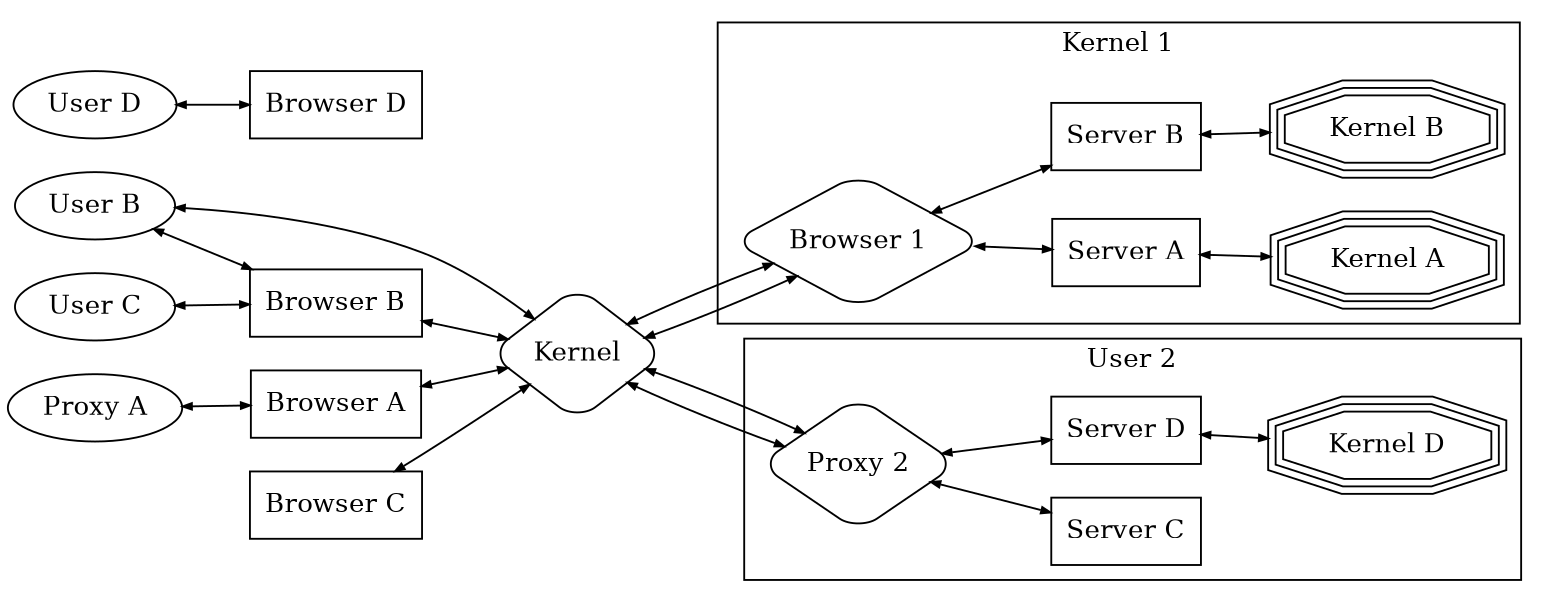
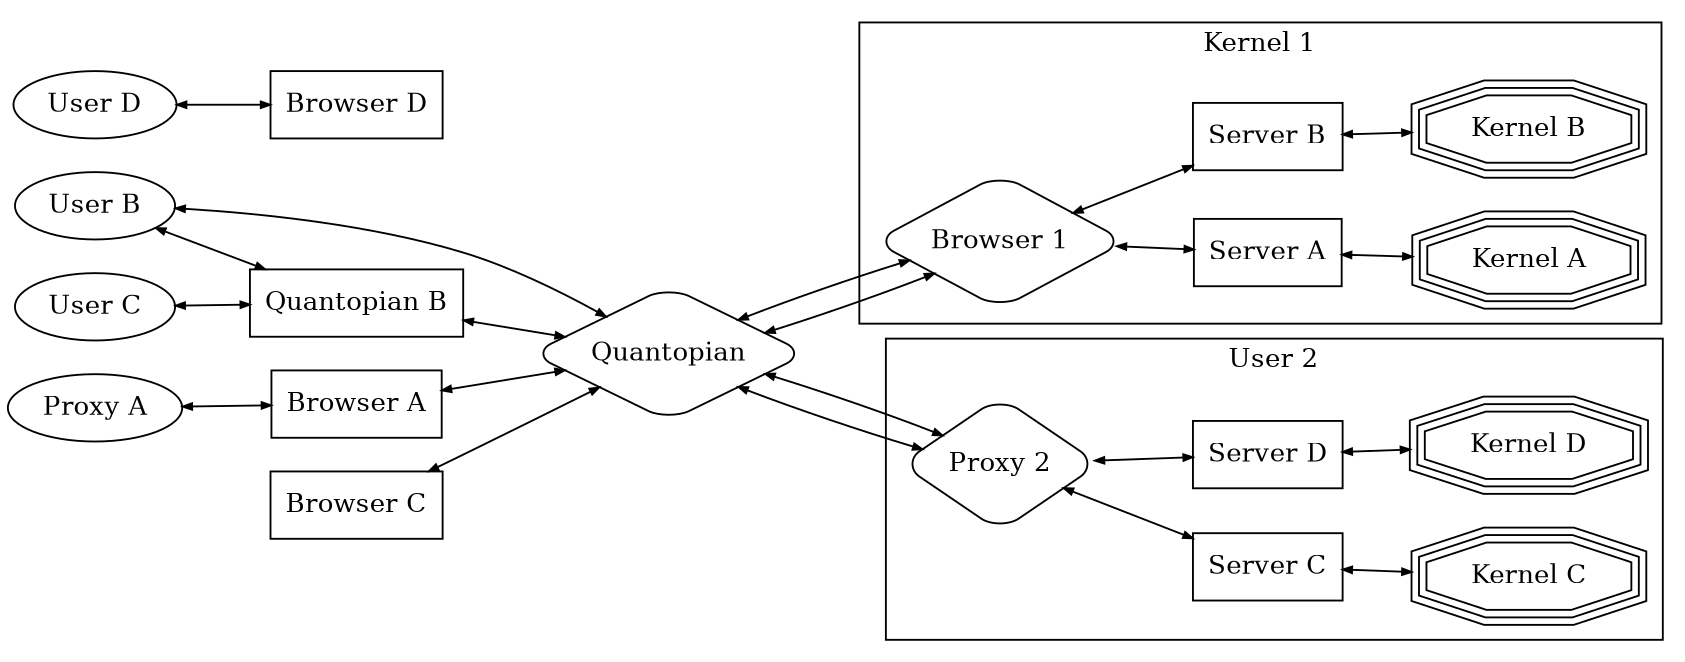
(336, 303) -> (357, 303)
(577, 354) -> (669, 354)
none -> (1529, 576)
